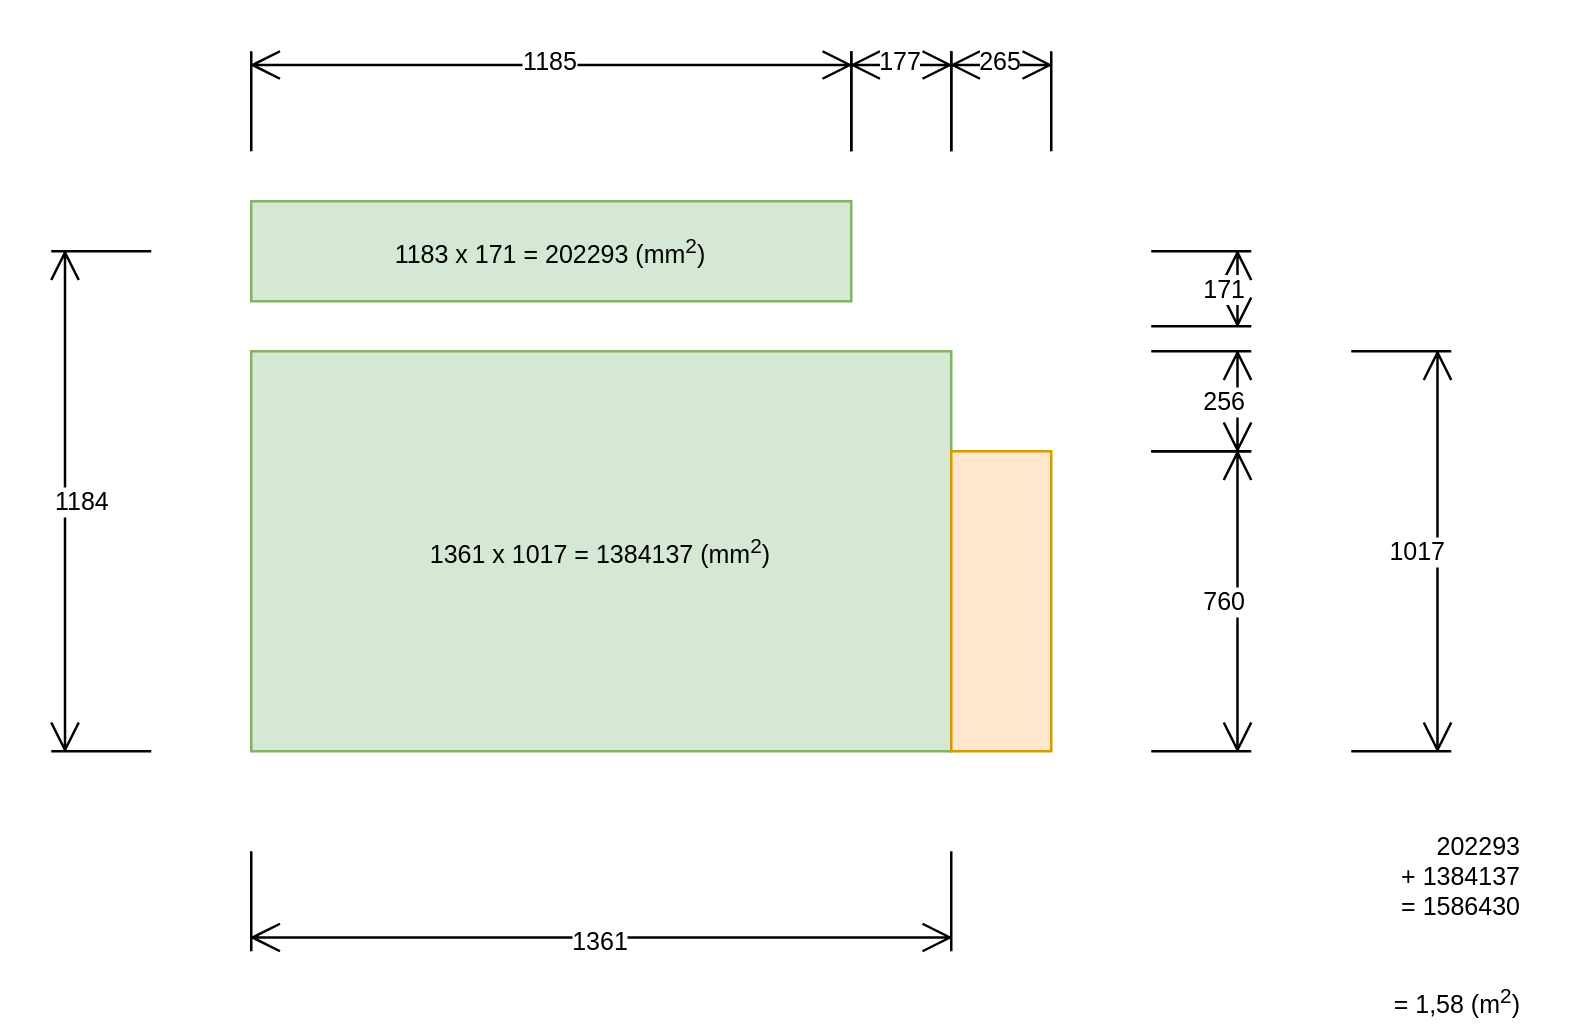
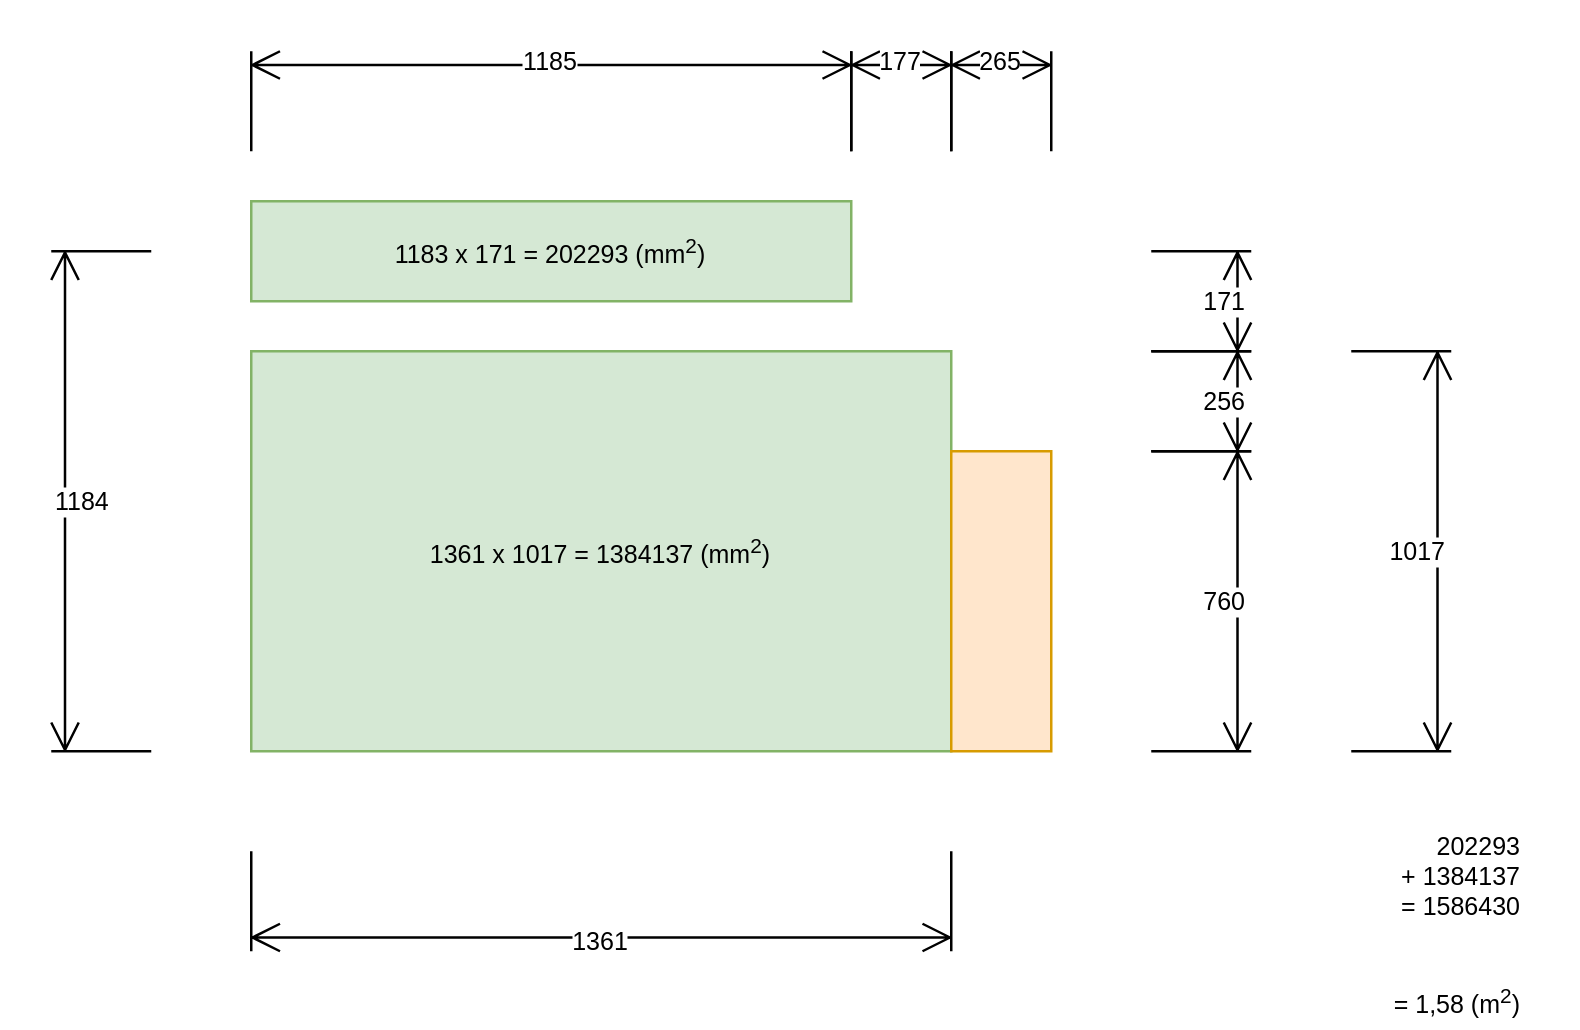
(1201, 289) -> (1201, 301)
